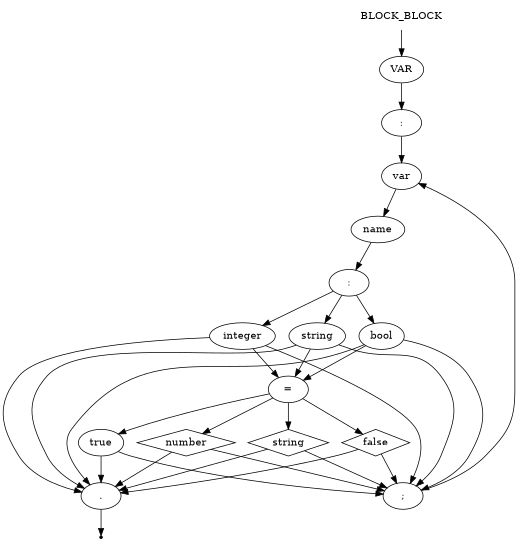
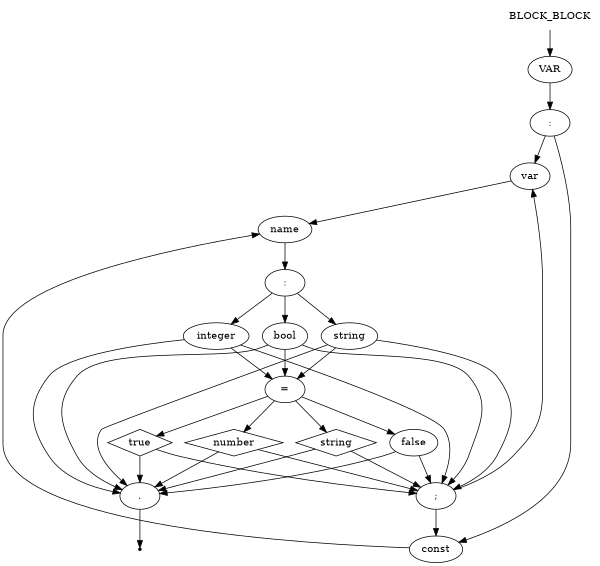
(101, 443) -> (140, 443)
(376, 443) -> (414, 443)
none -> (436, 549)
